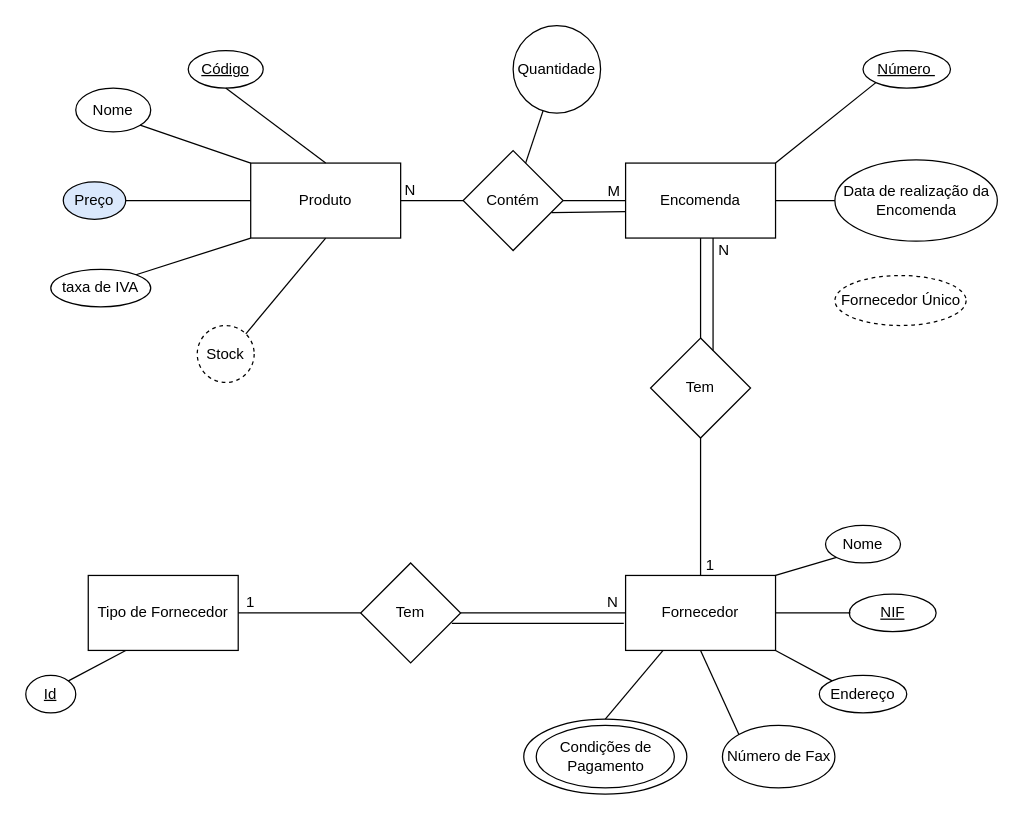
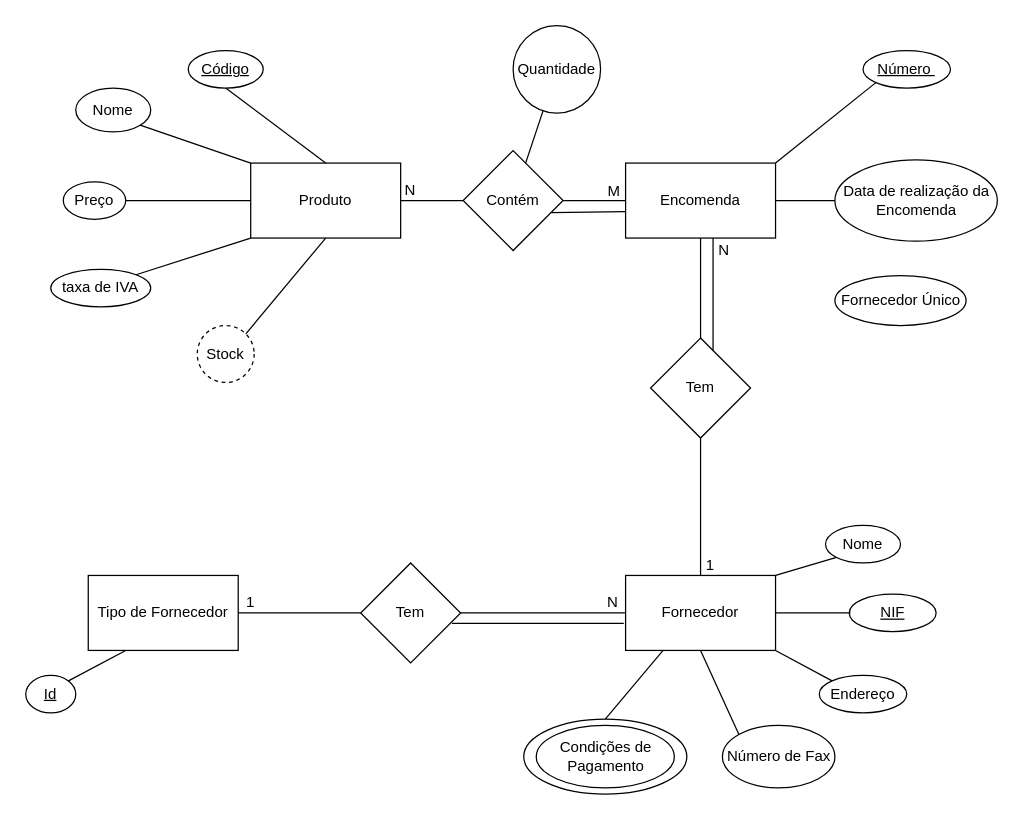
(94, 201) -> (94, 201)
(901, 301) -> (901, 301)
